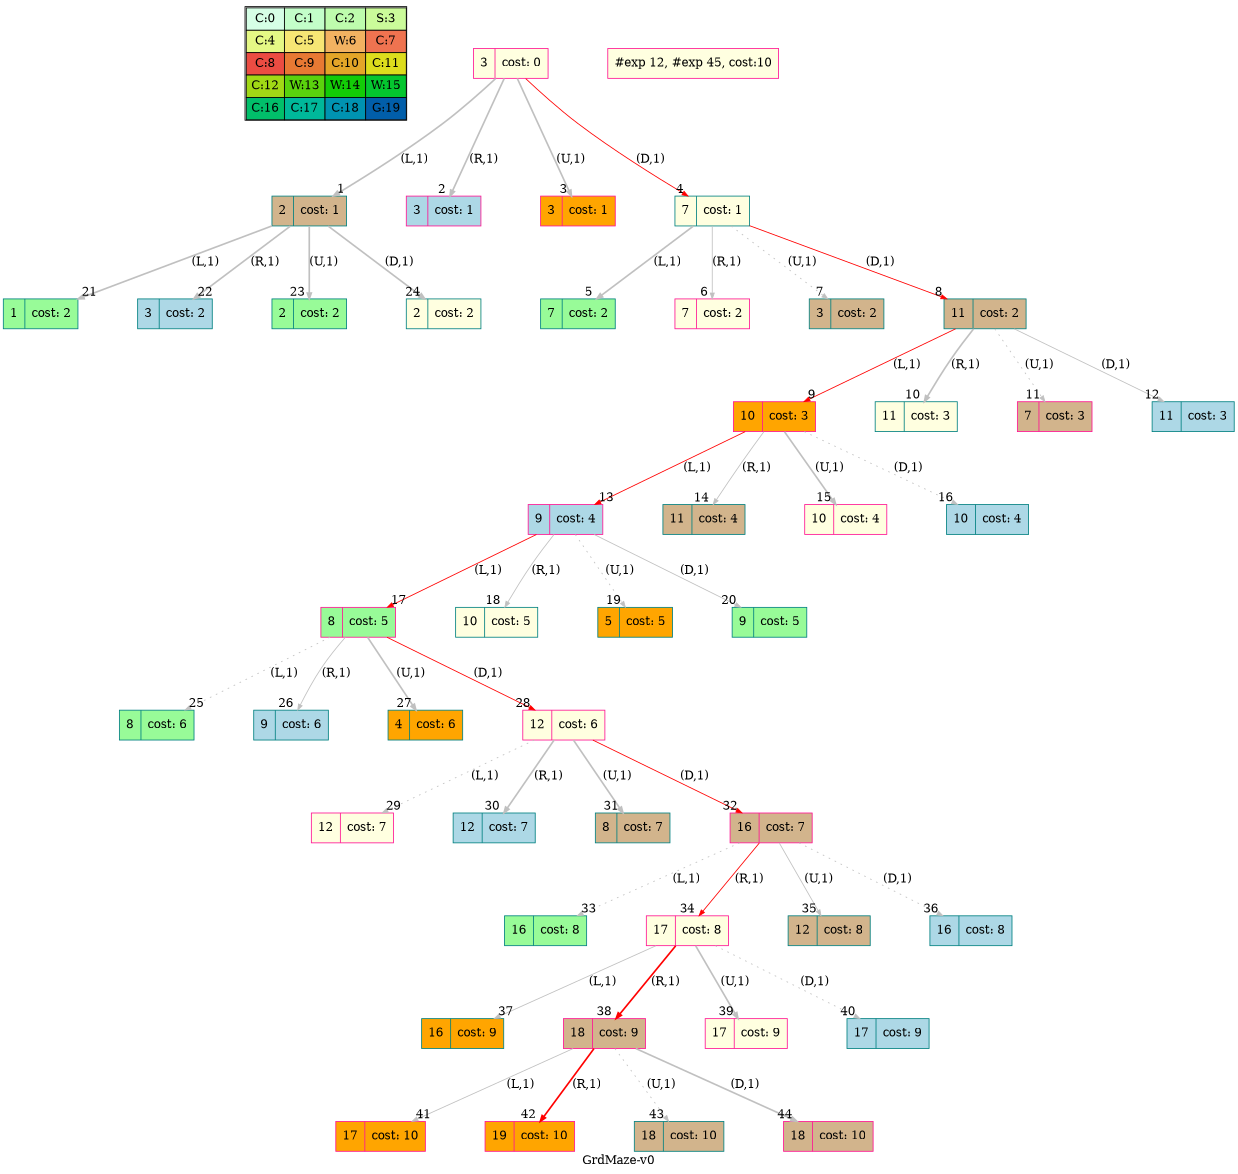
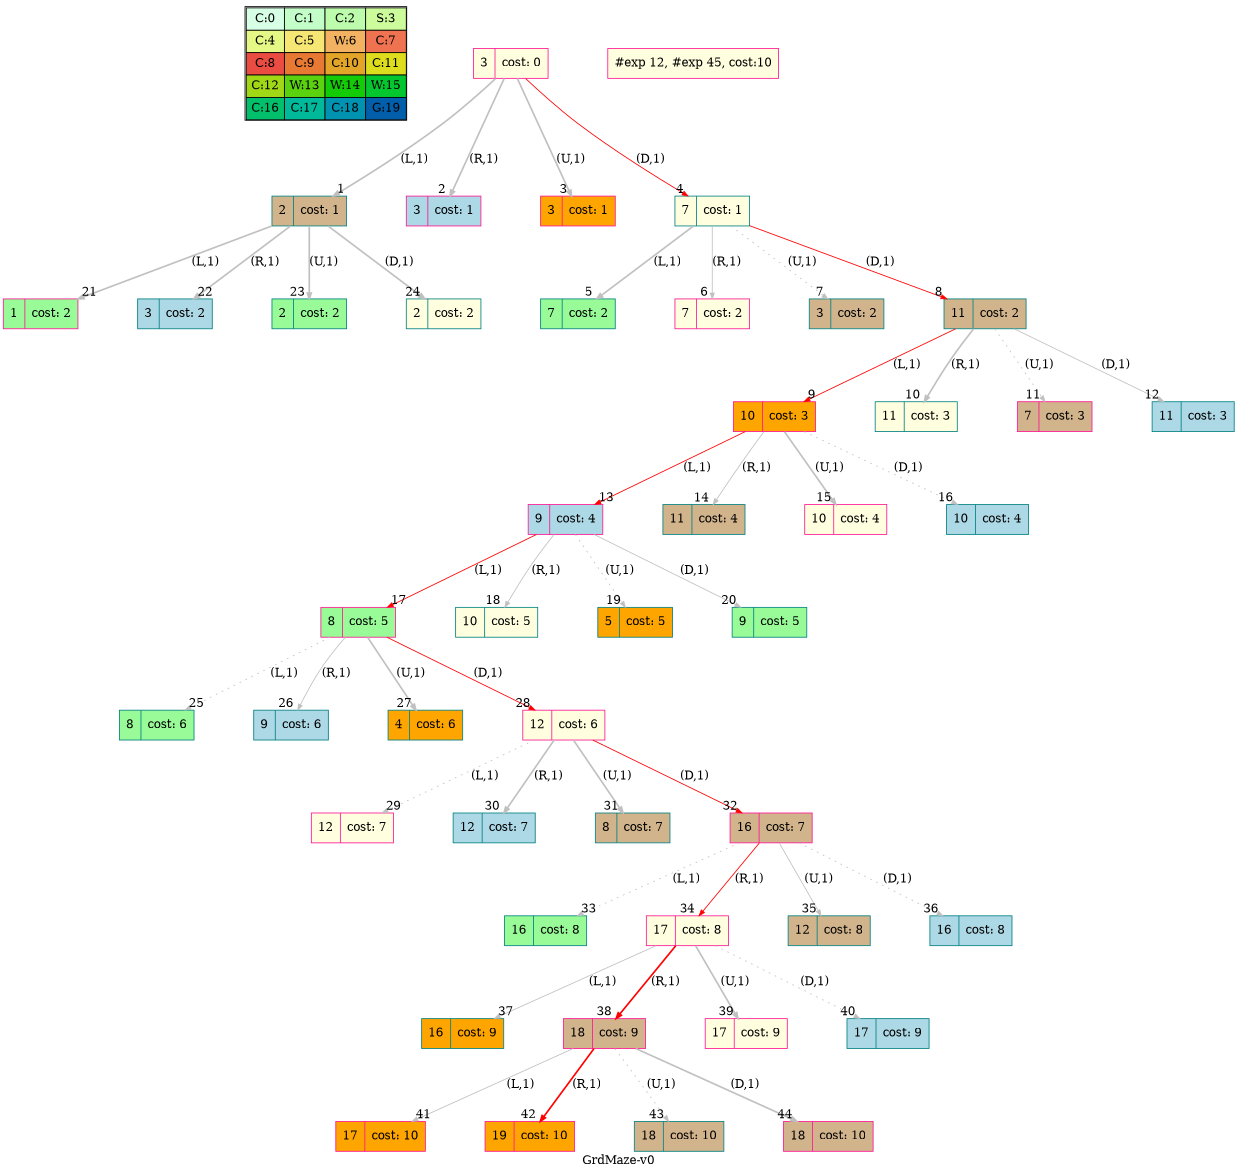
(41, 314) -> (41, 314)
